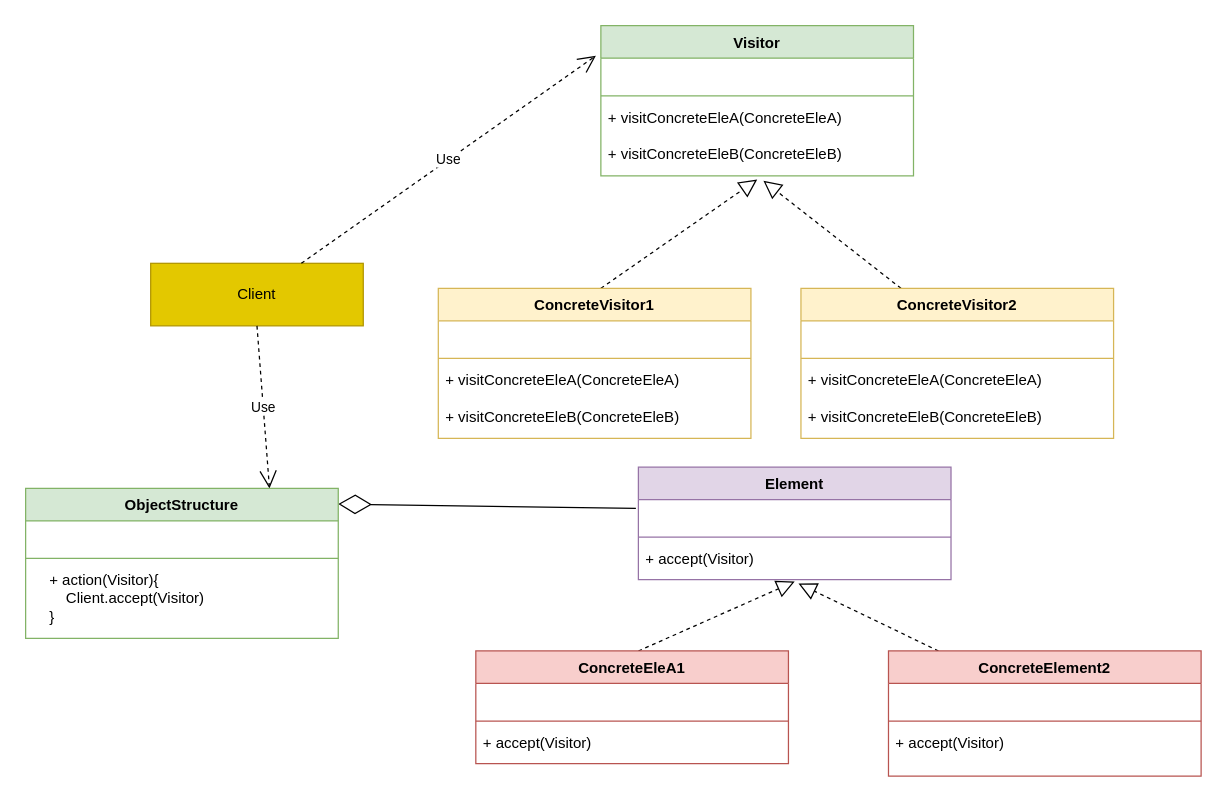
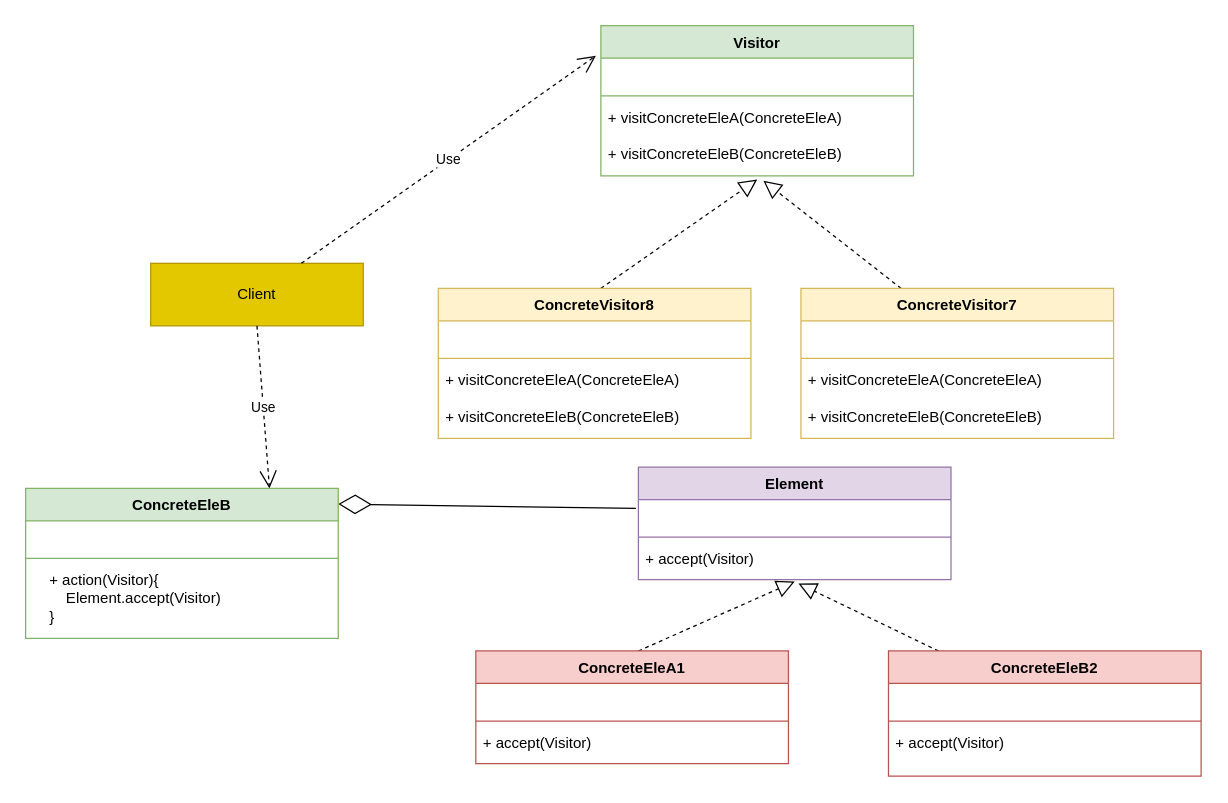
(594, 306) -> (594, 306)
(957, 306) -> (957, 306)
(182, 506) -> (182, 506)
(116, 599) -> (122, 599)
(1044, 668) -> (1044, 668)
